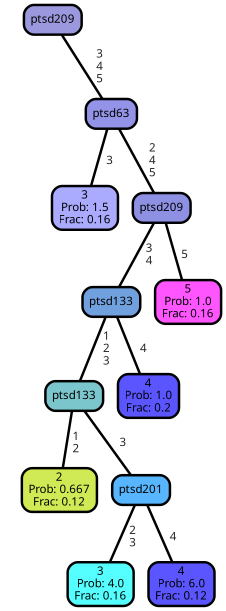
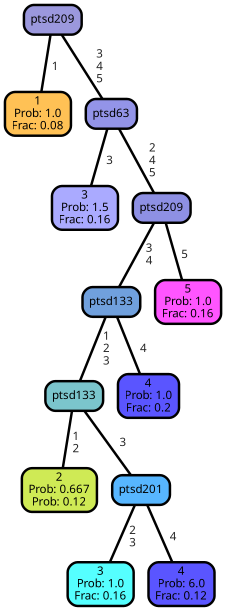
none -> (38, 114)
(59, 490) -> (59, 490)
(101, 584) -> (101, 584)
